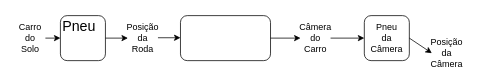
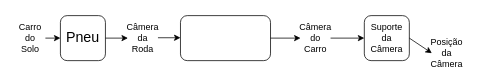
(79, 27) -> (83, 38)
(143, 38) -> (143, 38)
(387, 38) -> (387, 38)
